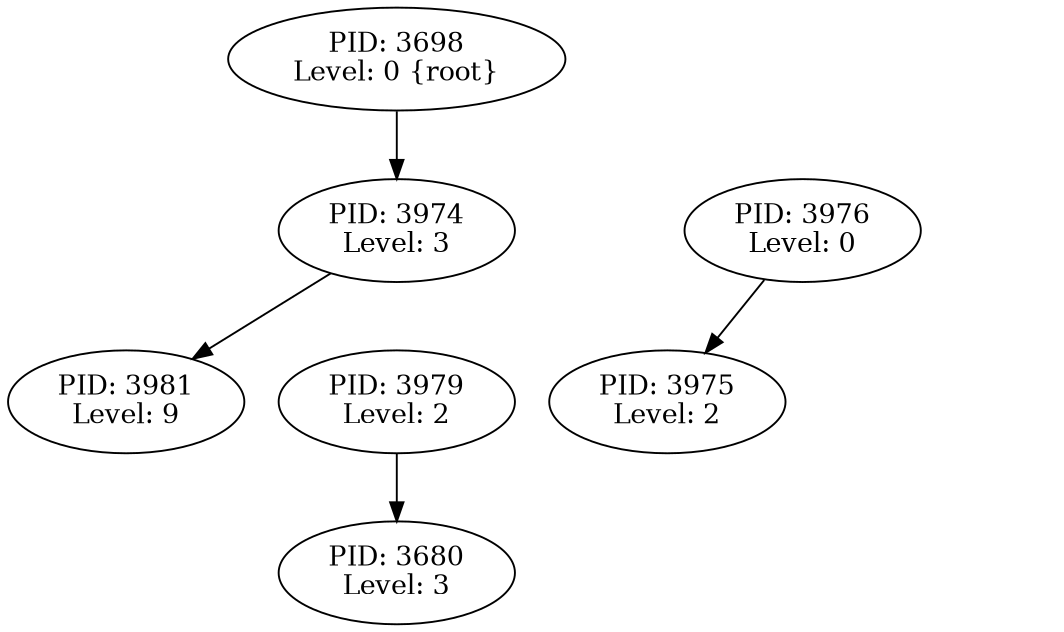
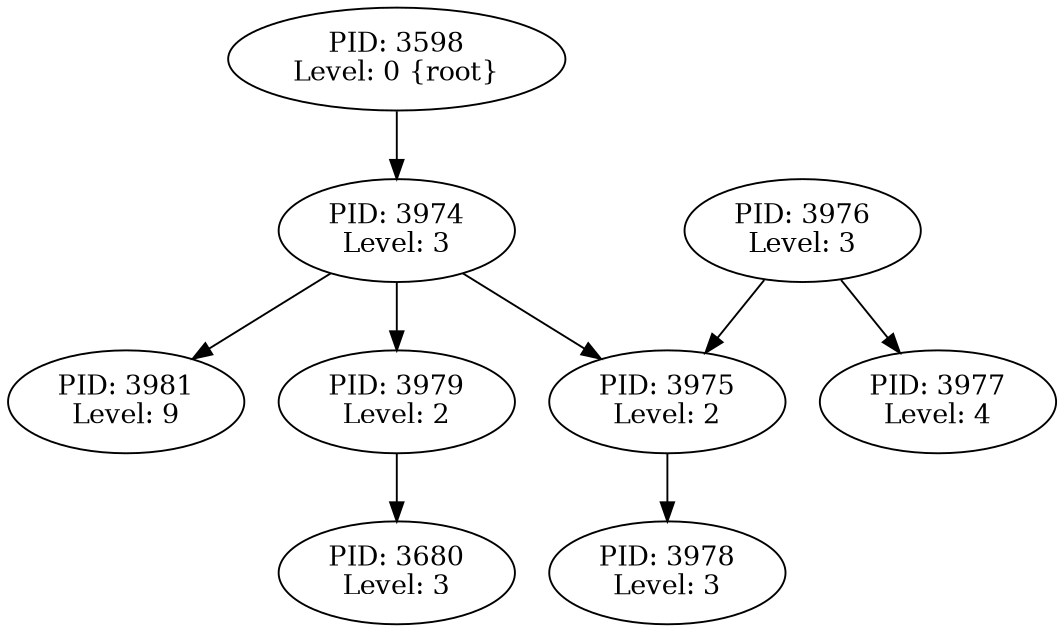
(397, 59) -> (397, 59)
(803, 231) -> (803, 231)
none -> (397, 306)
none -> (524, 311)
none -> (938, 402)
none -> (667, 573)
